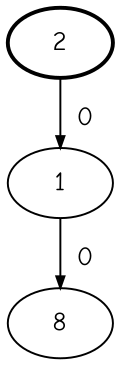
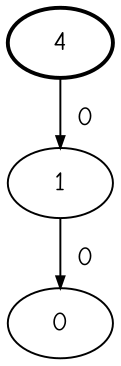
(60, 43) -> (60, 43)
(60, 323) -> (60, 323)
